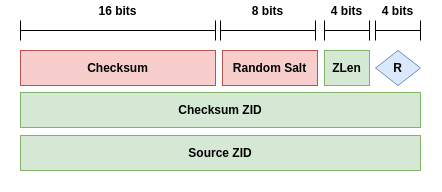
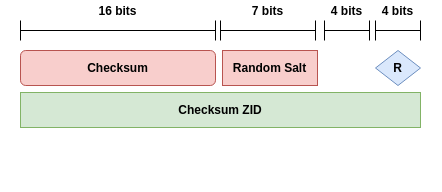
(268, 10) -> (268, 10)
(118, 68) -> (118, 68)
(347, 68) -> none
(221, 153) -> none
